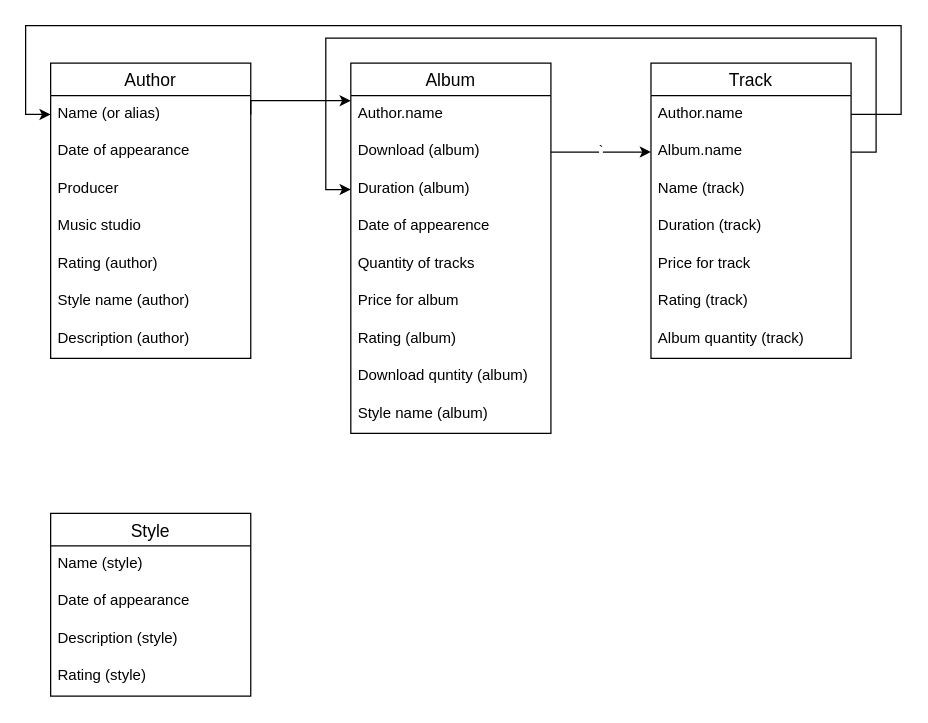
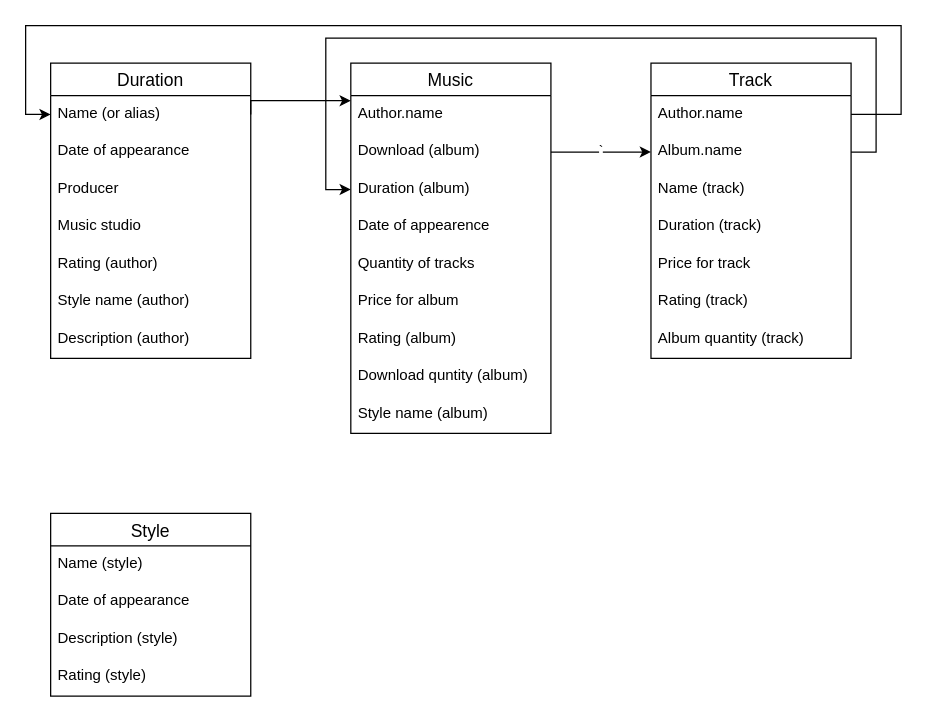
(150, 80) -> (150, 80)
(450, 80) -> (450, 80)
